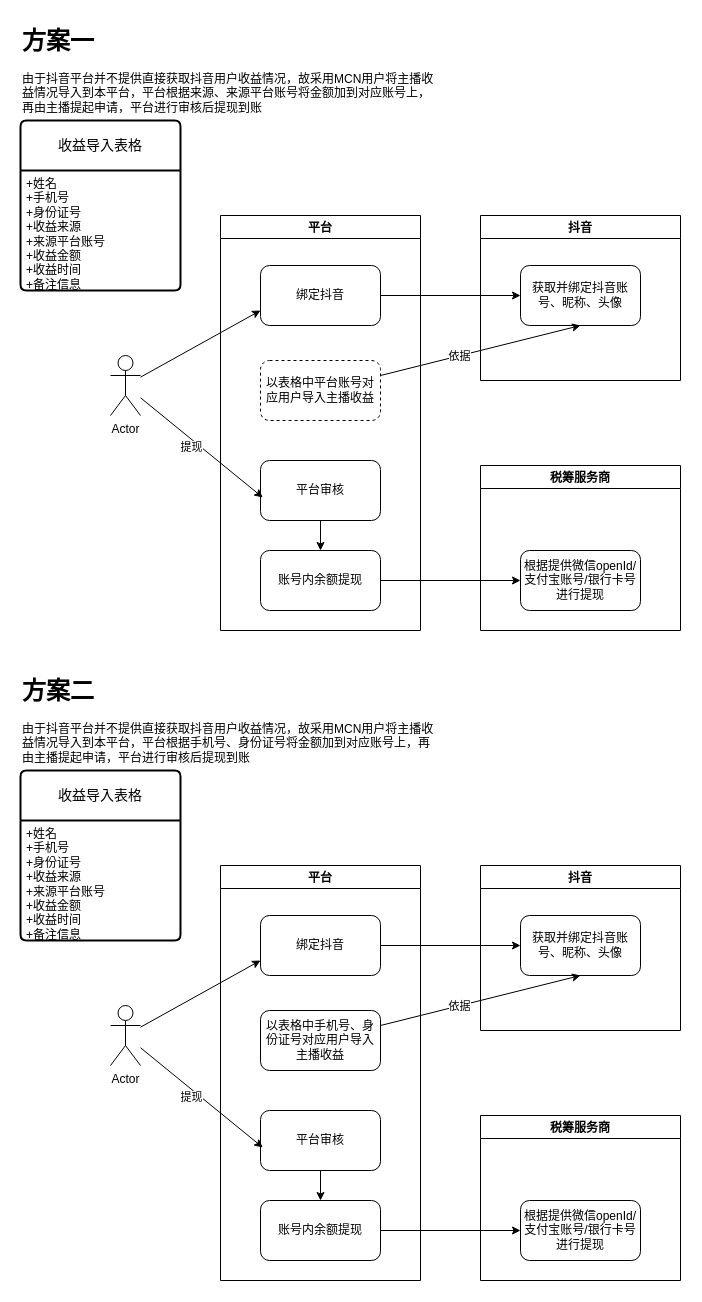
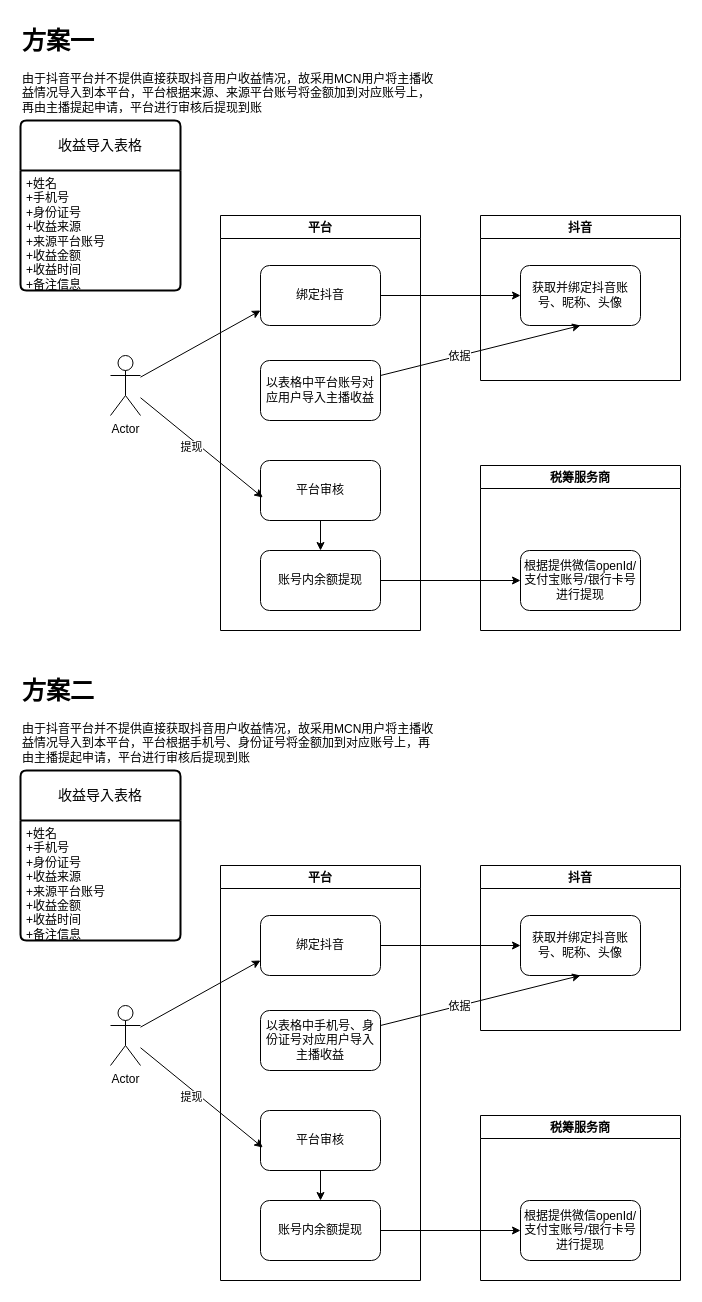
(321, 391) -> (321, 391)
